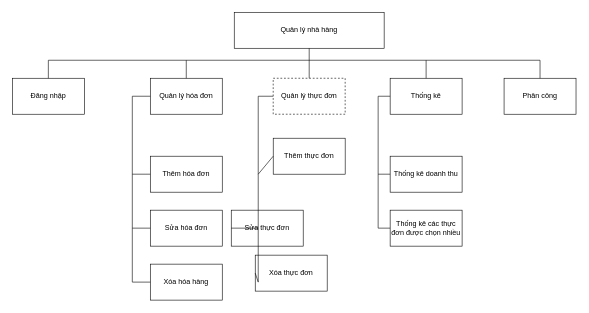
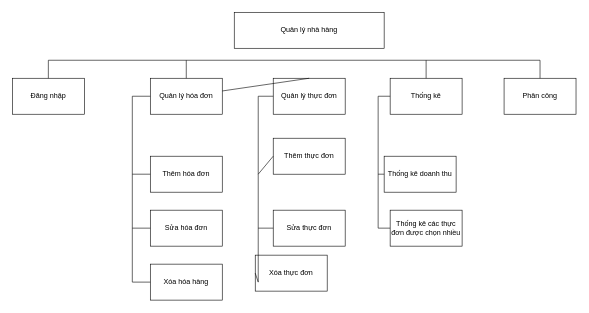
(309, 63) -> (266, 85)
(309, 96) -> (309, 96)
(426, 174) -> (420, 174)
(267, 228) -> (309, 228)
